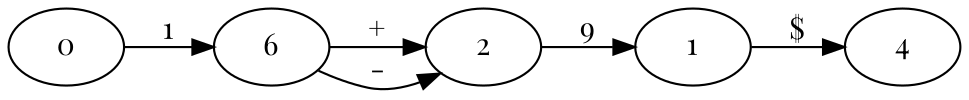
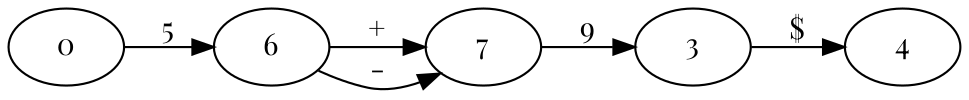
(169, 31) -> (169, 31)
(483, 47) -> (483, 47)
(693, 47) -> (693, 47)
